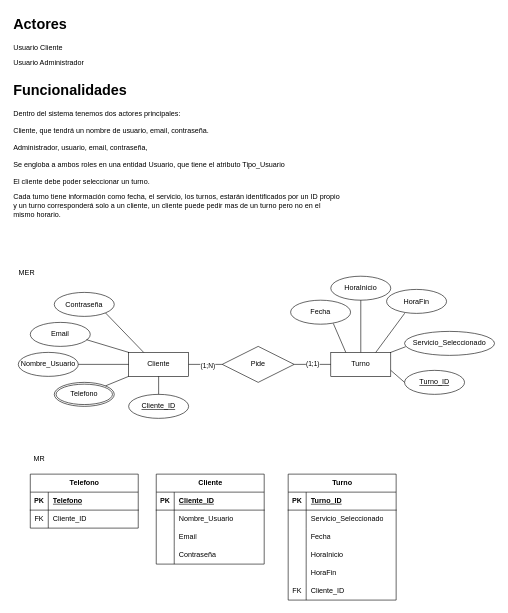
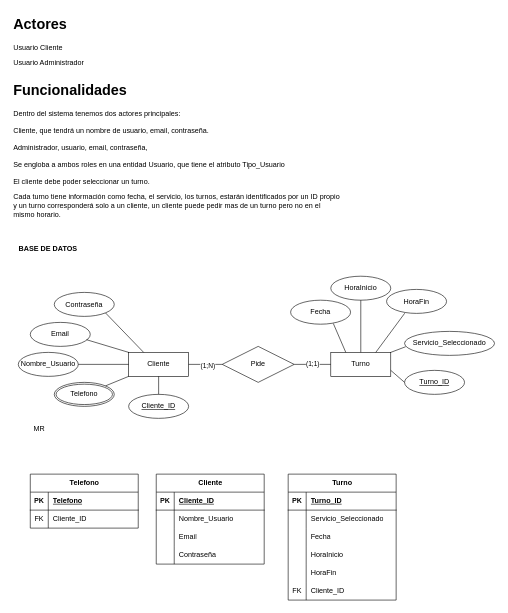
none -> (60, 249)
(60, 273) -> none
(75, 459) -> (75, 429)
